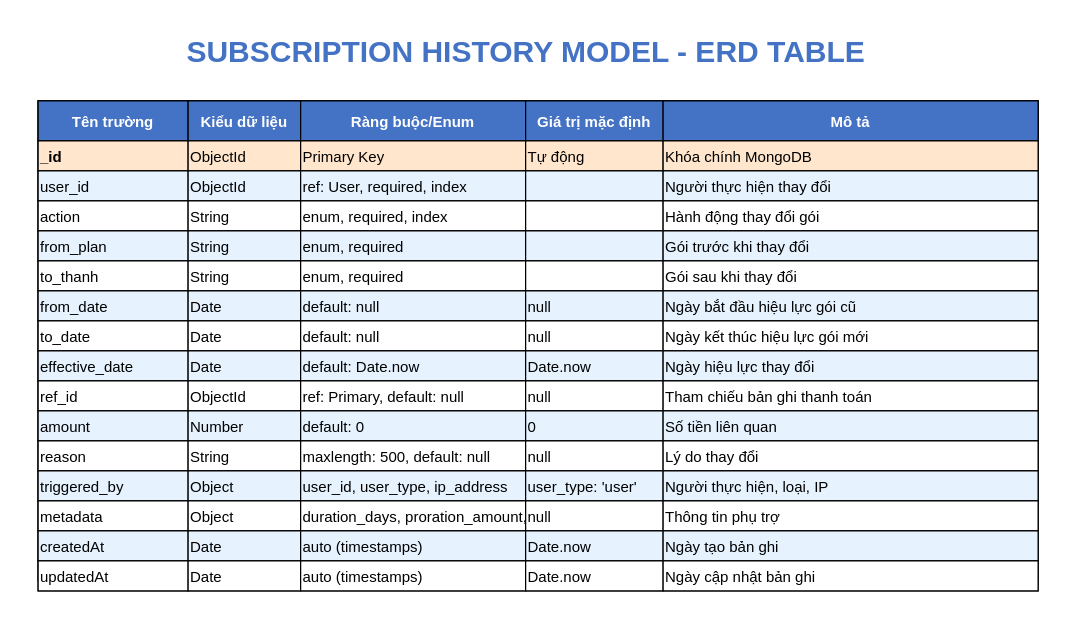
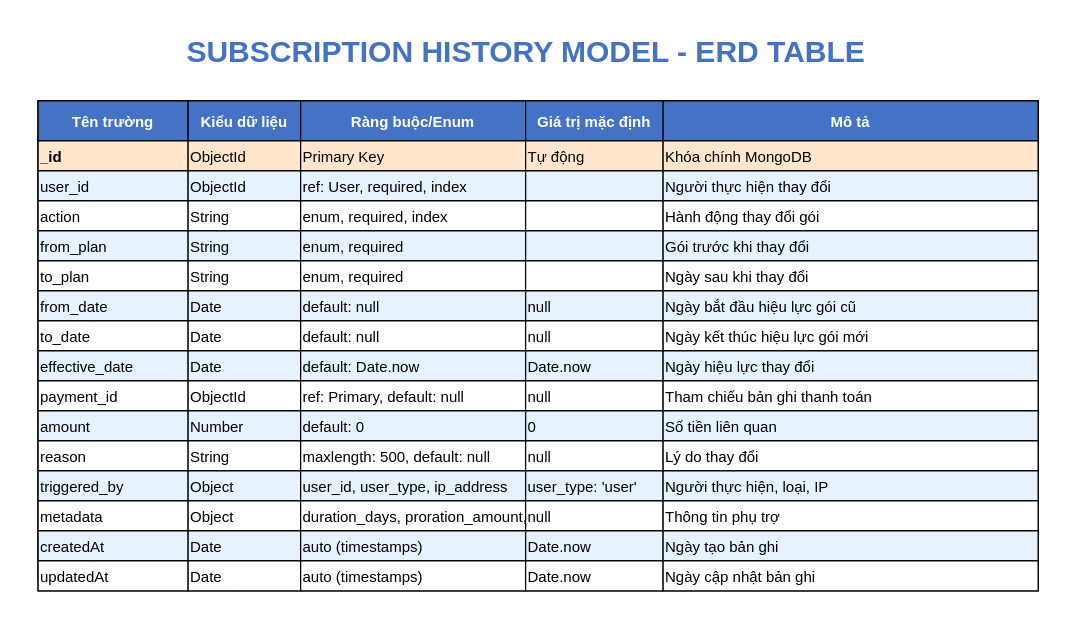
(74, 276) -> (67, 276)
(735, 276) -> (742, 276)
(63, 396) -> (80, 396)
